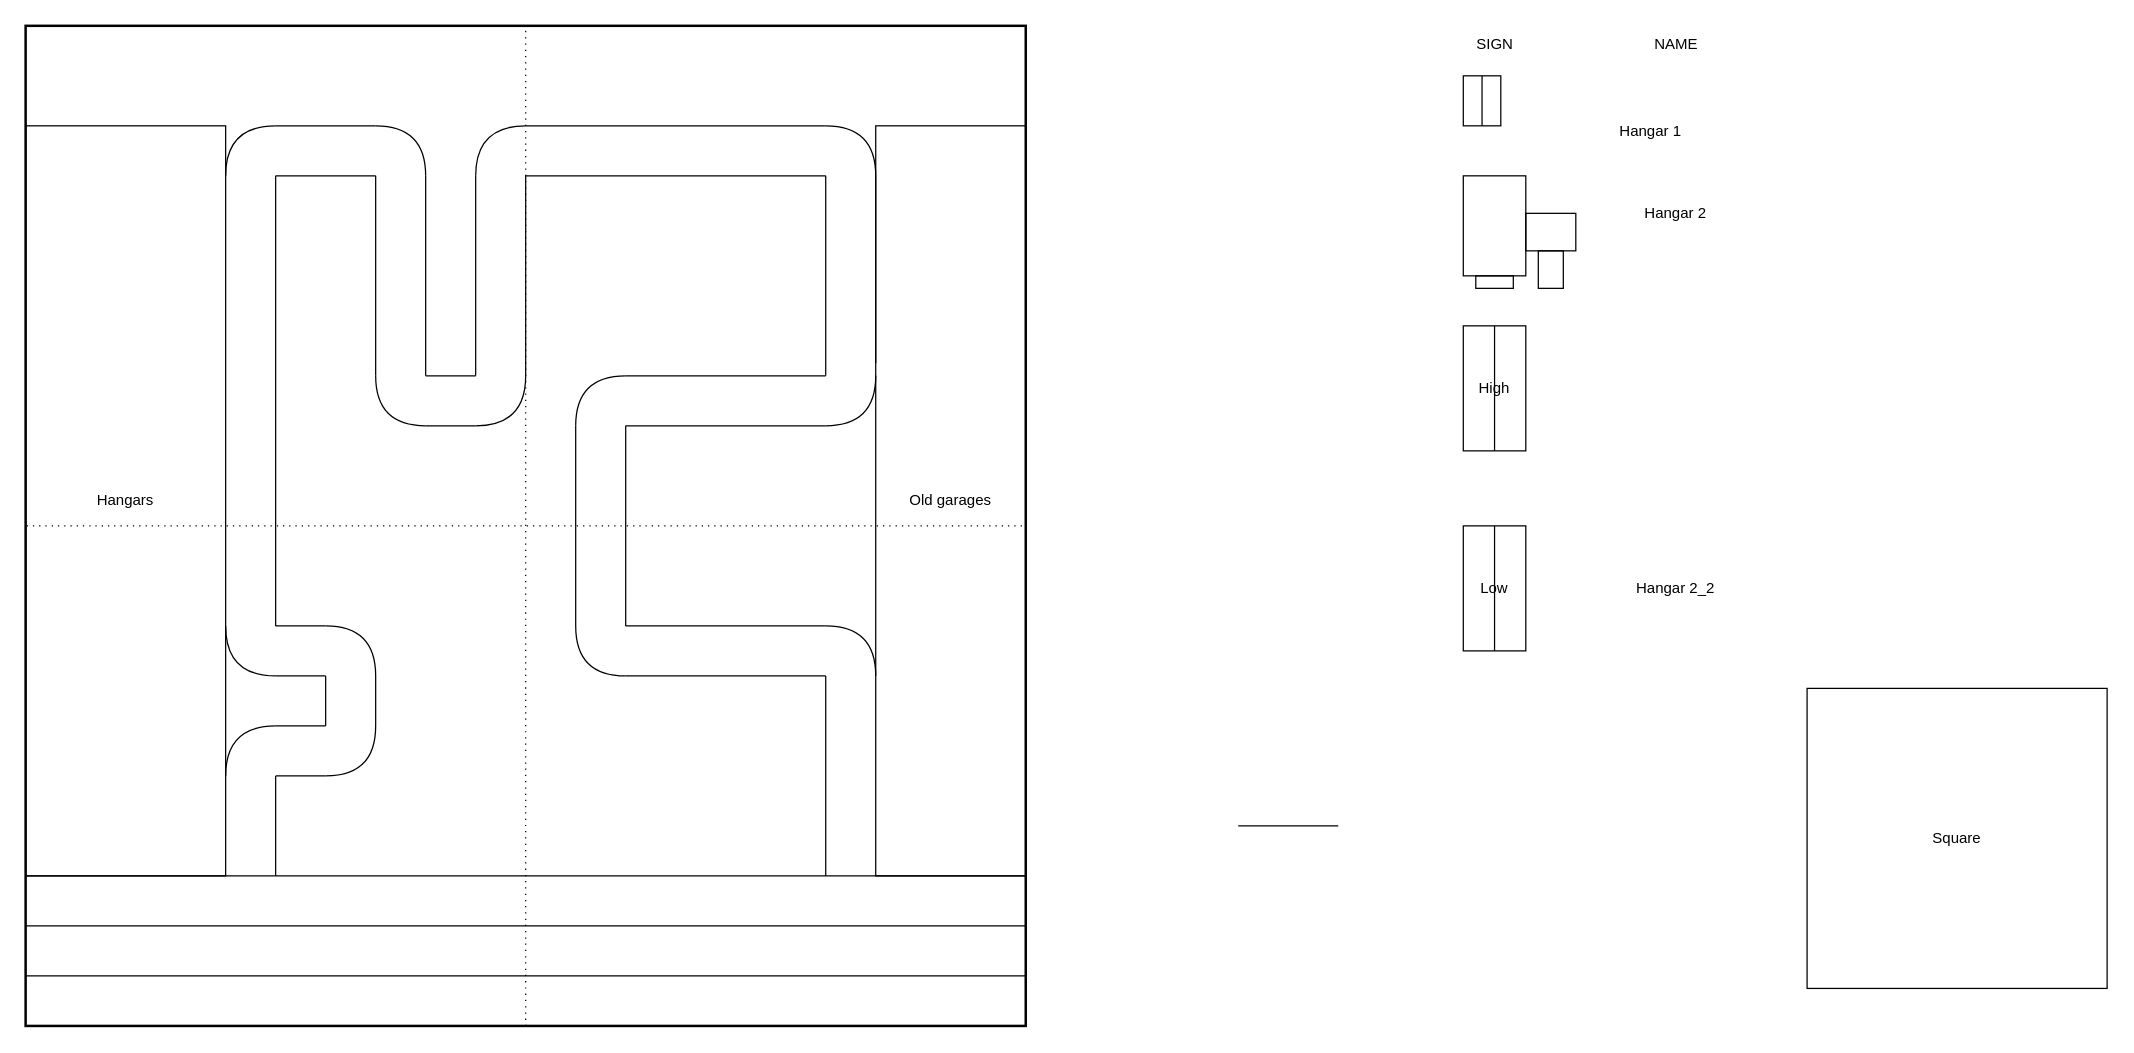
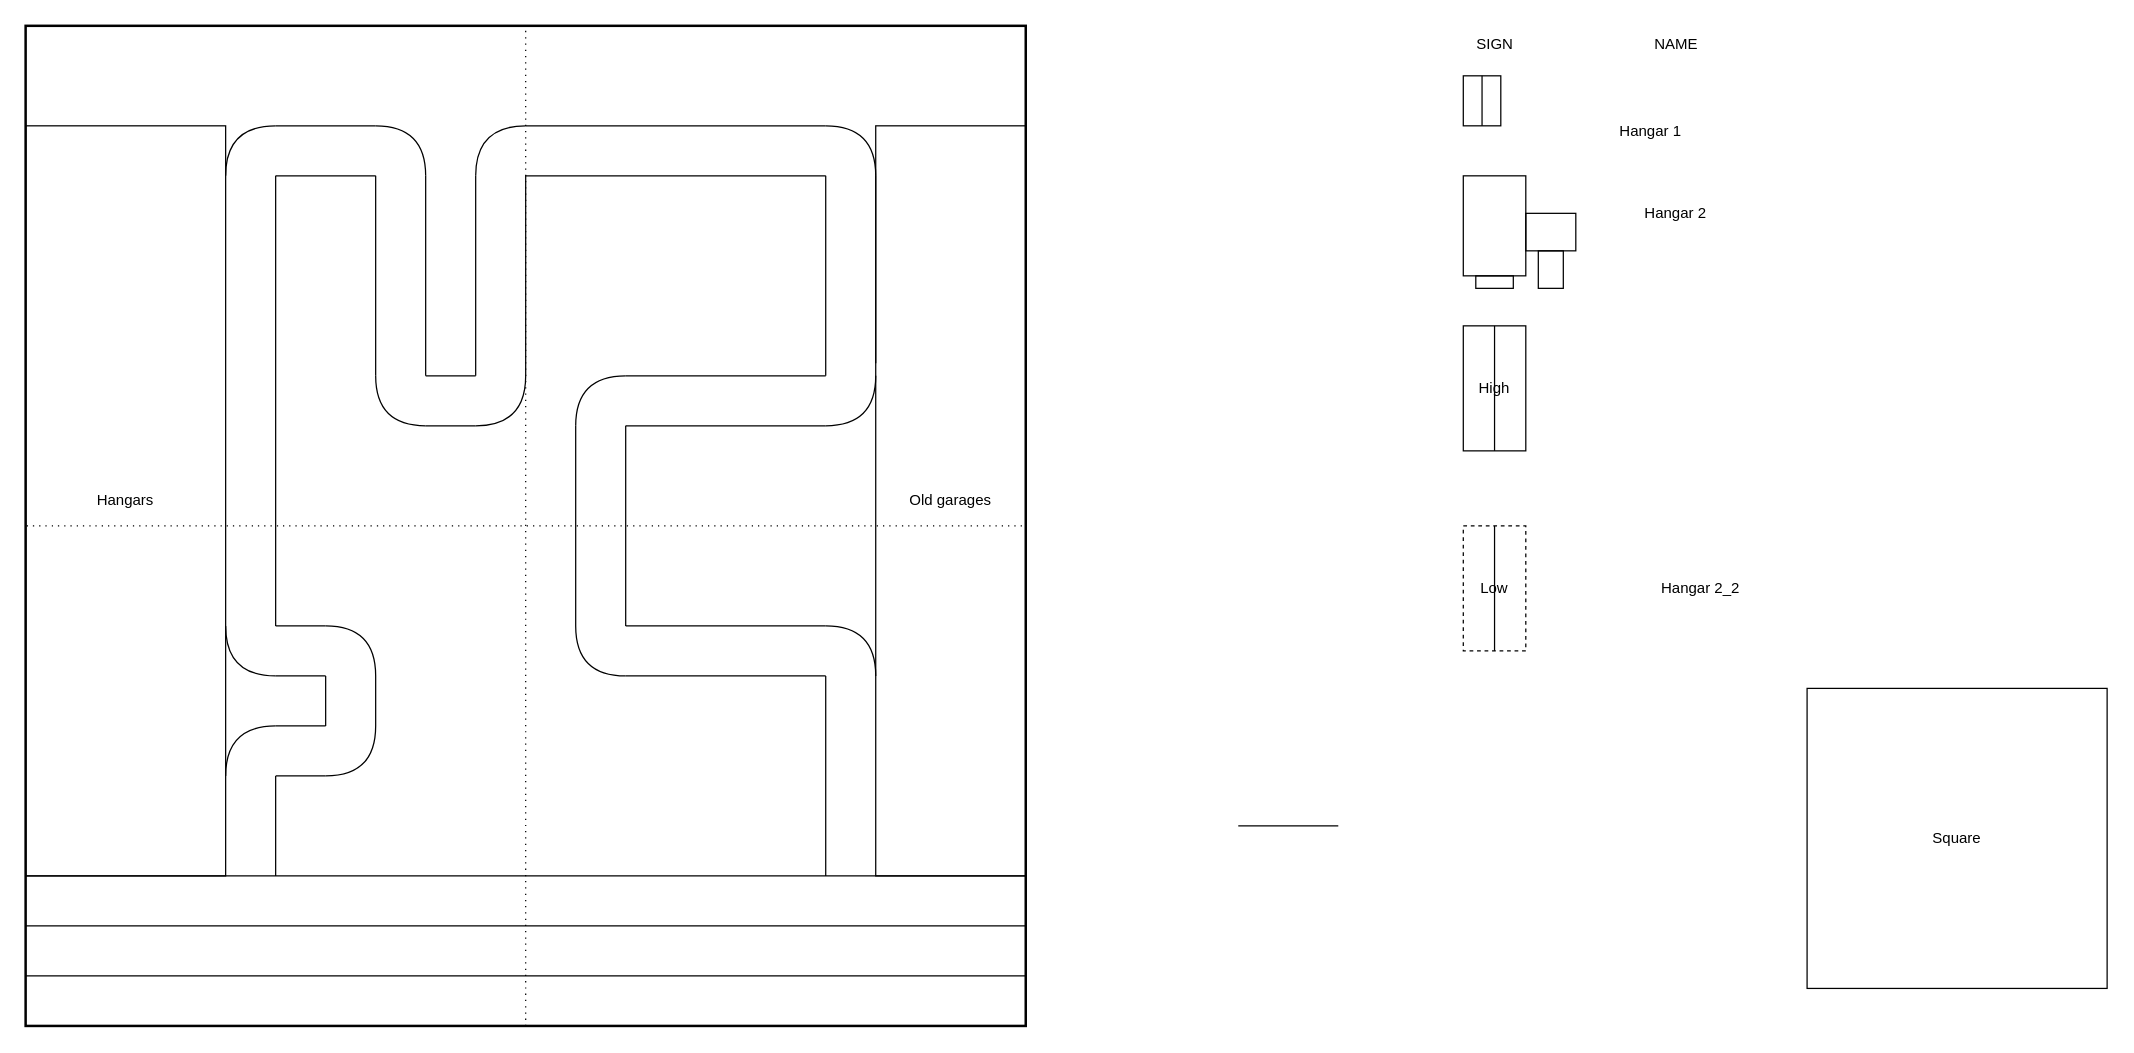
(1494, 588) -> (1494, 588)
(1676, 588) -> (1701, 588)
